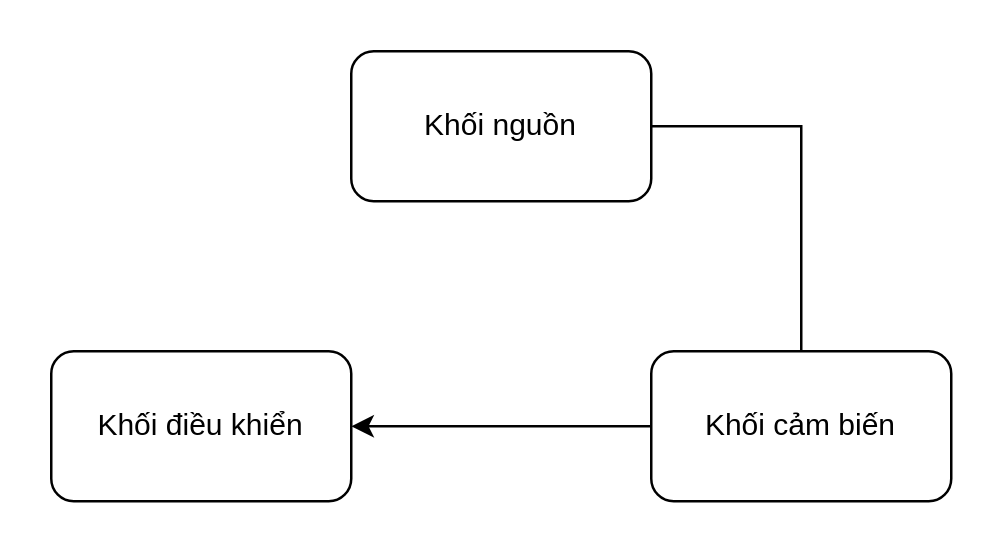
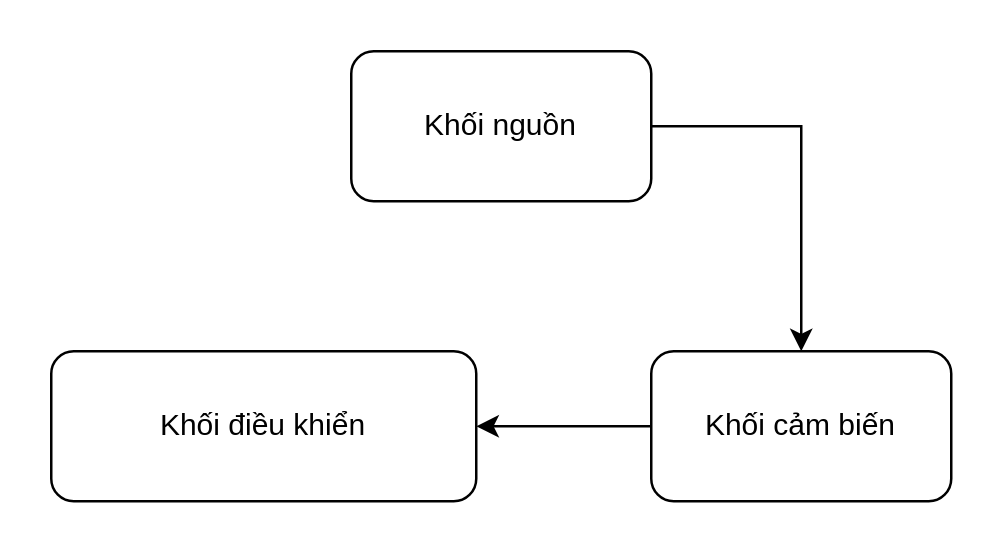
(801, 340) -> (801, 333)
(201, 426) -> (264, 426)
